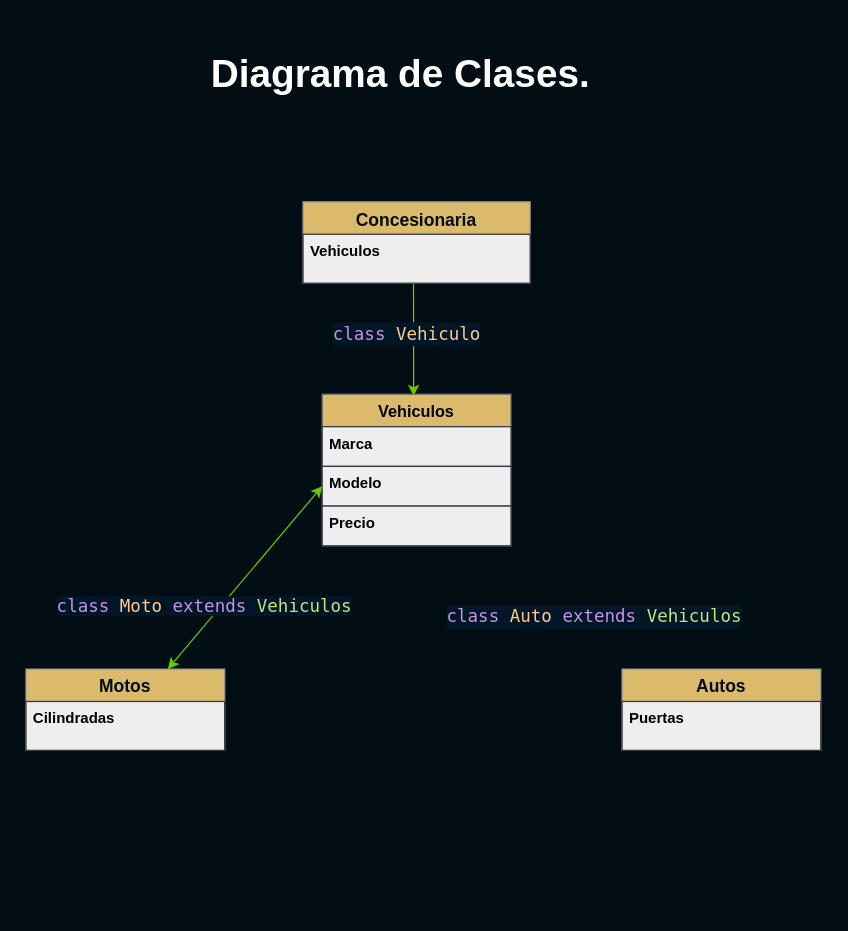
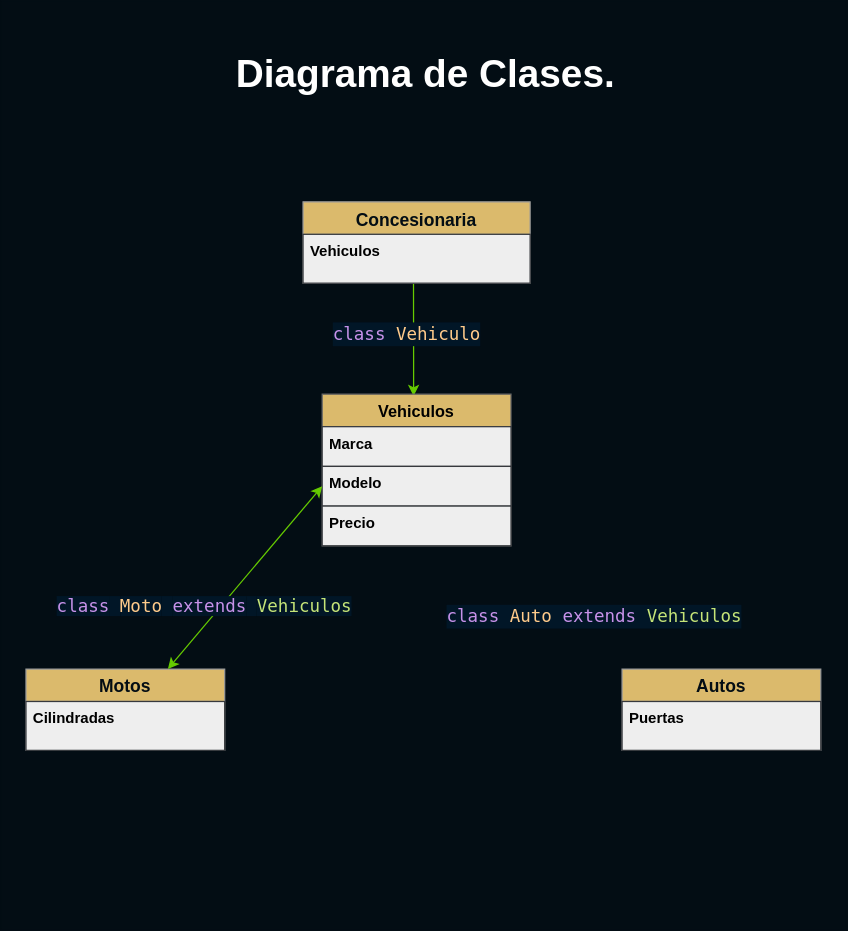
(401, 74) -> (426, 74)
